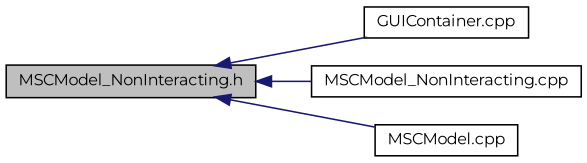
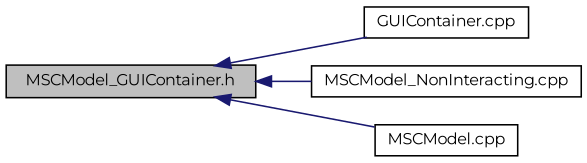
(131, 81) -> (131, 81)
